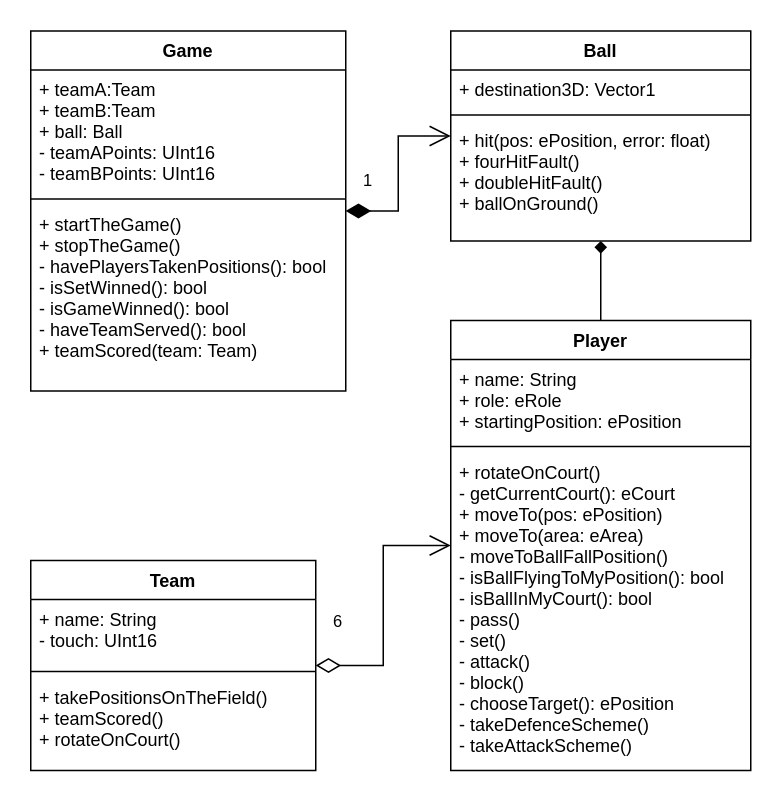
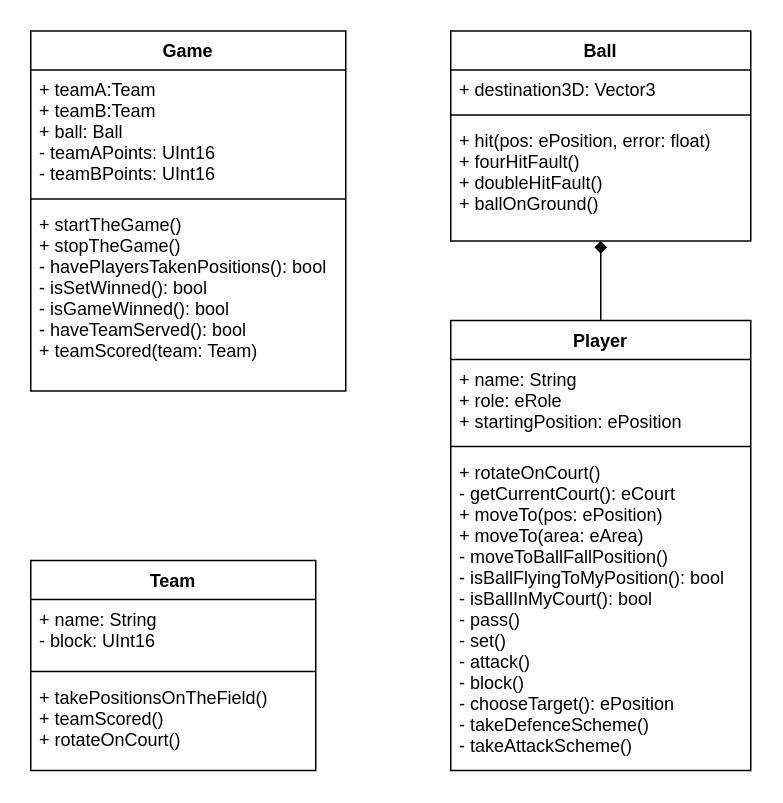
(568, 90) -> (568, 90)
(398, 163) -> none
(383, 595) -> none
(103, 620) -> (103, 620)
